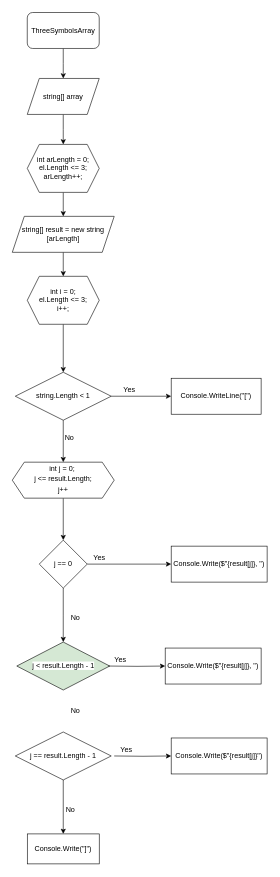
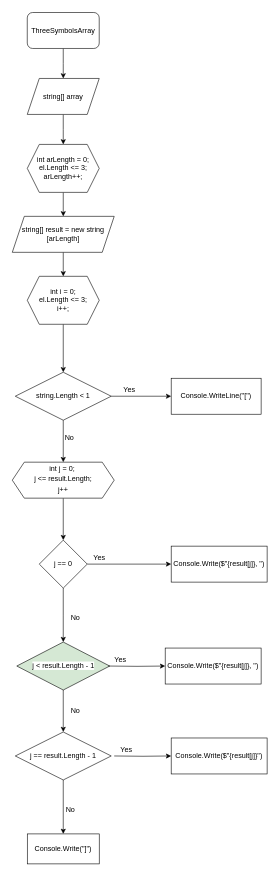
none -> (63, 726)
